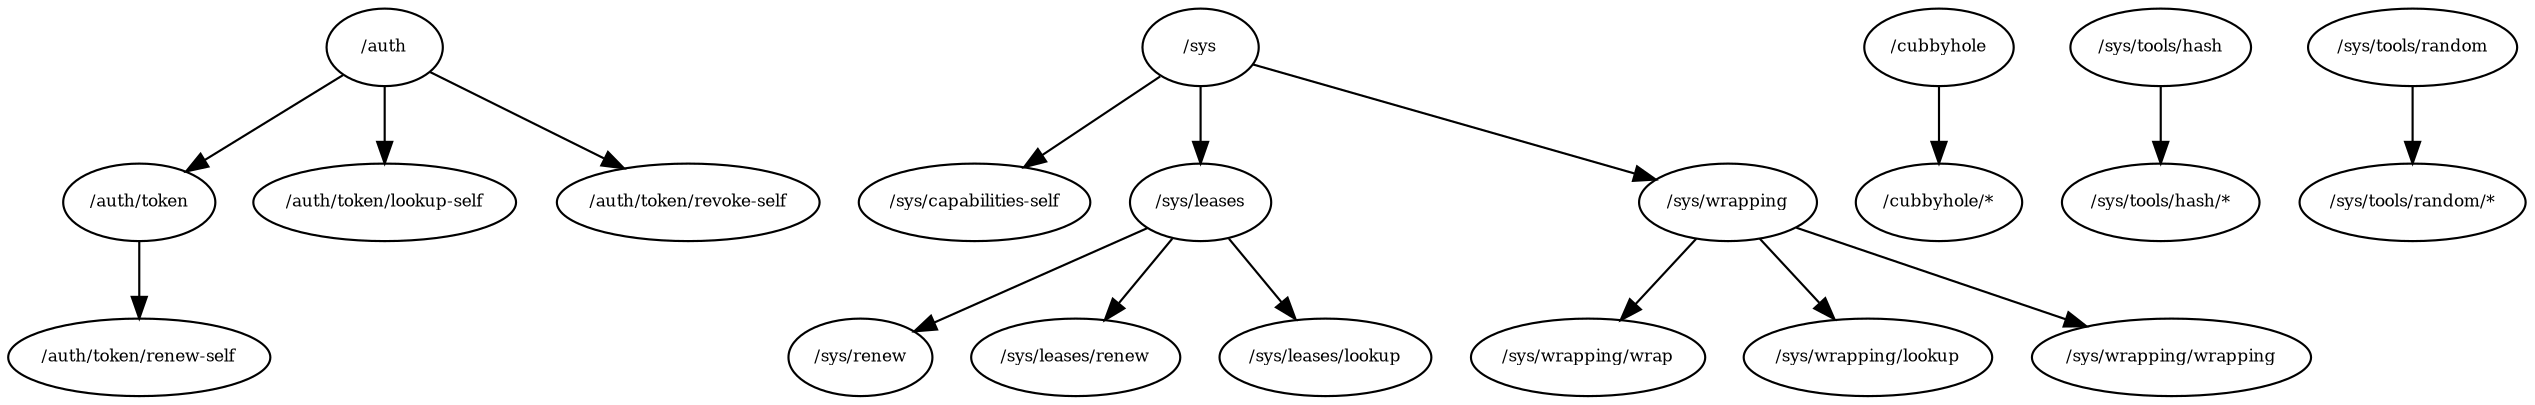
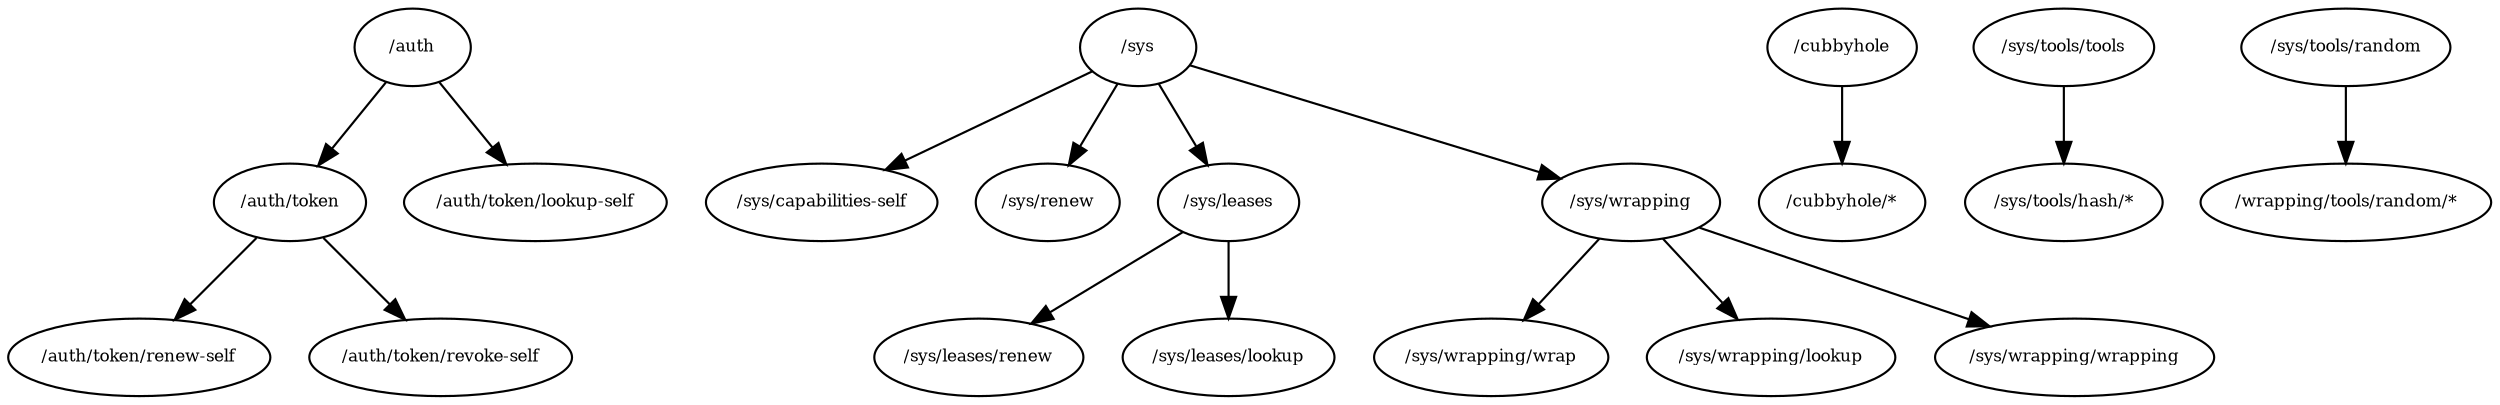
(2161, 47) -> (2064, 47)
(517, 115) -> (357, 271)
(2413, 202) -> (2346, 202)
(1041, 275) -> (1099, 115)
